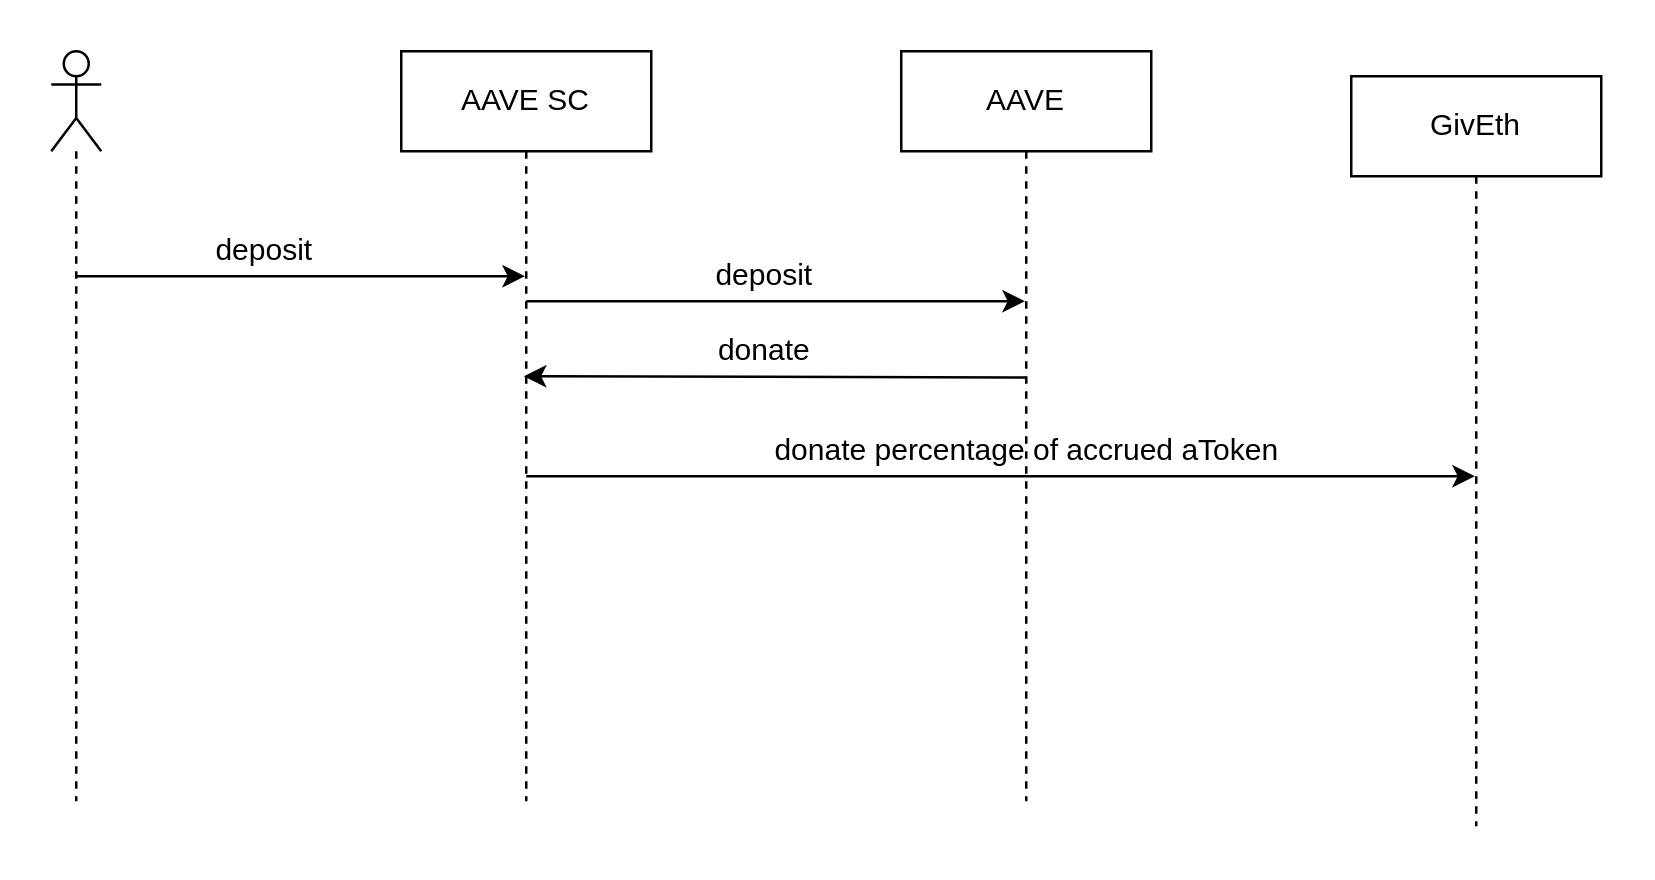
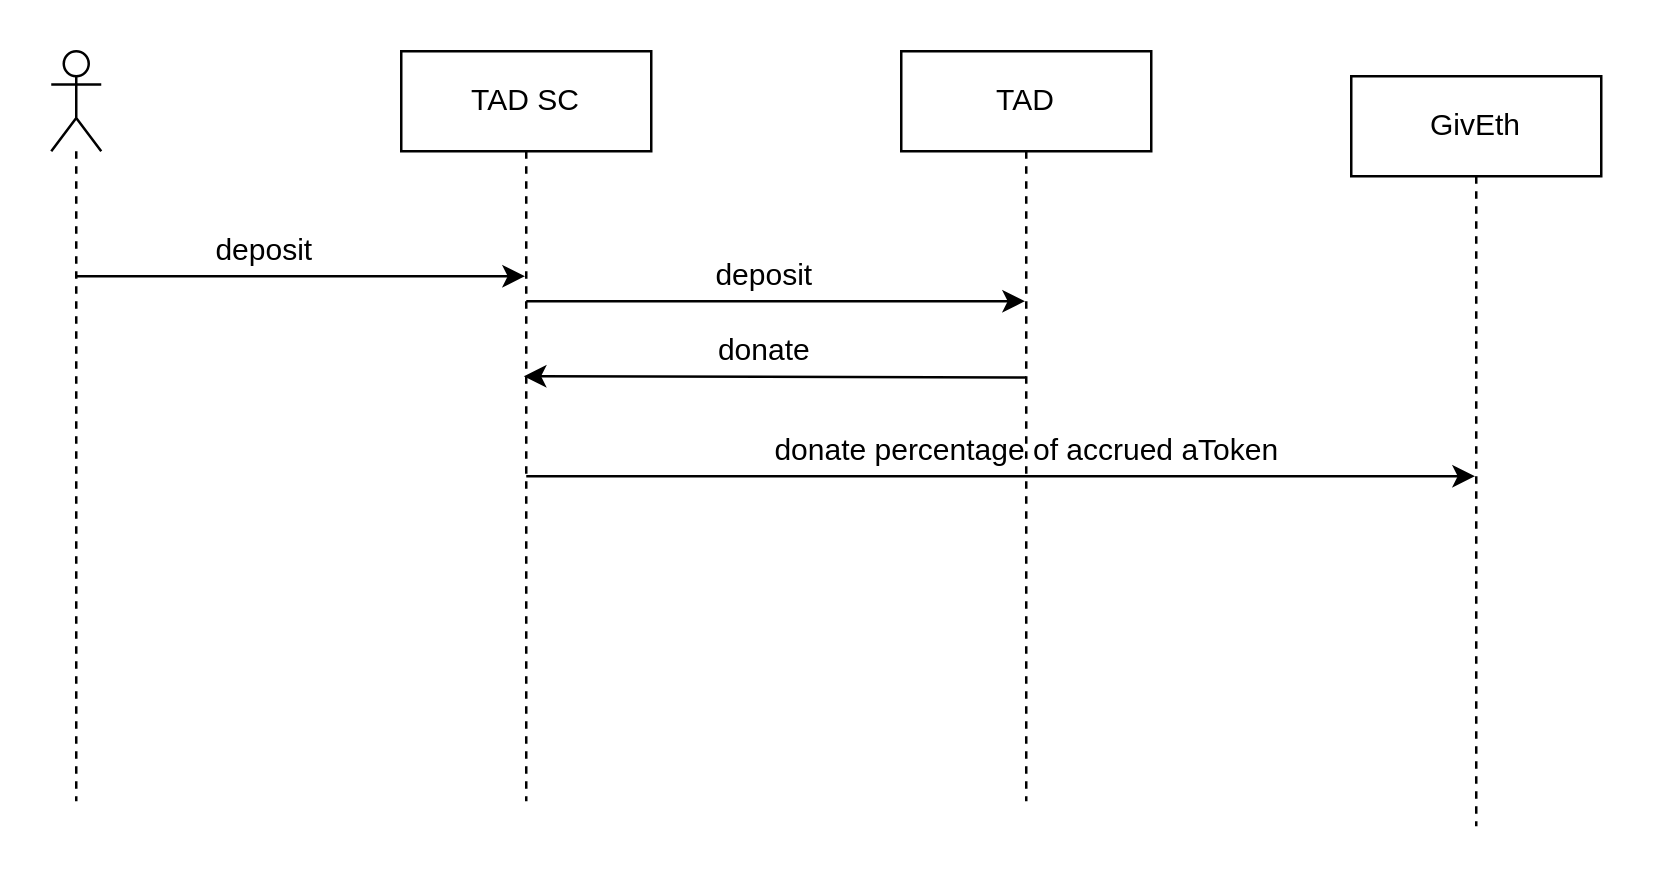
(526, 101) -> (526, 101)
(1026, 101) -> (1026, 101)
